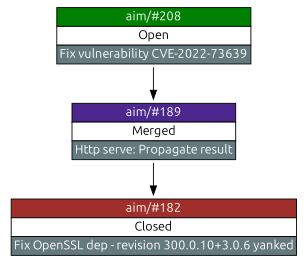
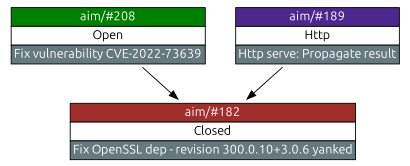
(153, 79) -> (157, 80)
(154, 131) -> (318, 35)
